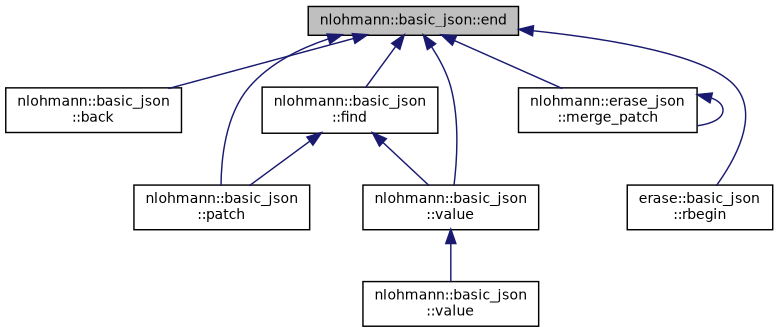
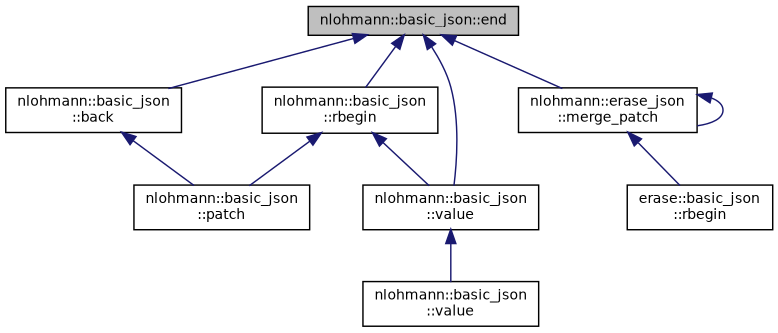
(690, 61) -> (659, 164)
(246, 92) -> (164, 163)
(350, 110) -> (350, 110)
